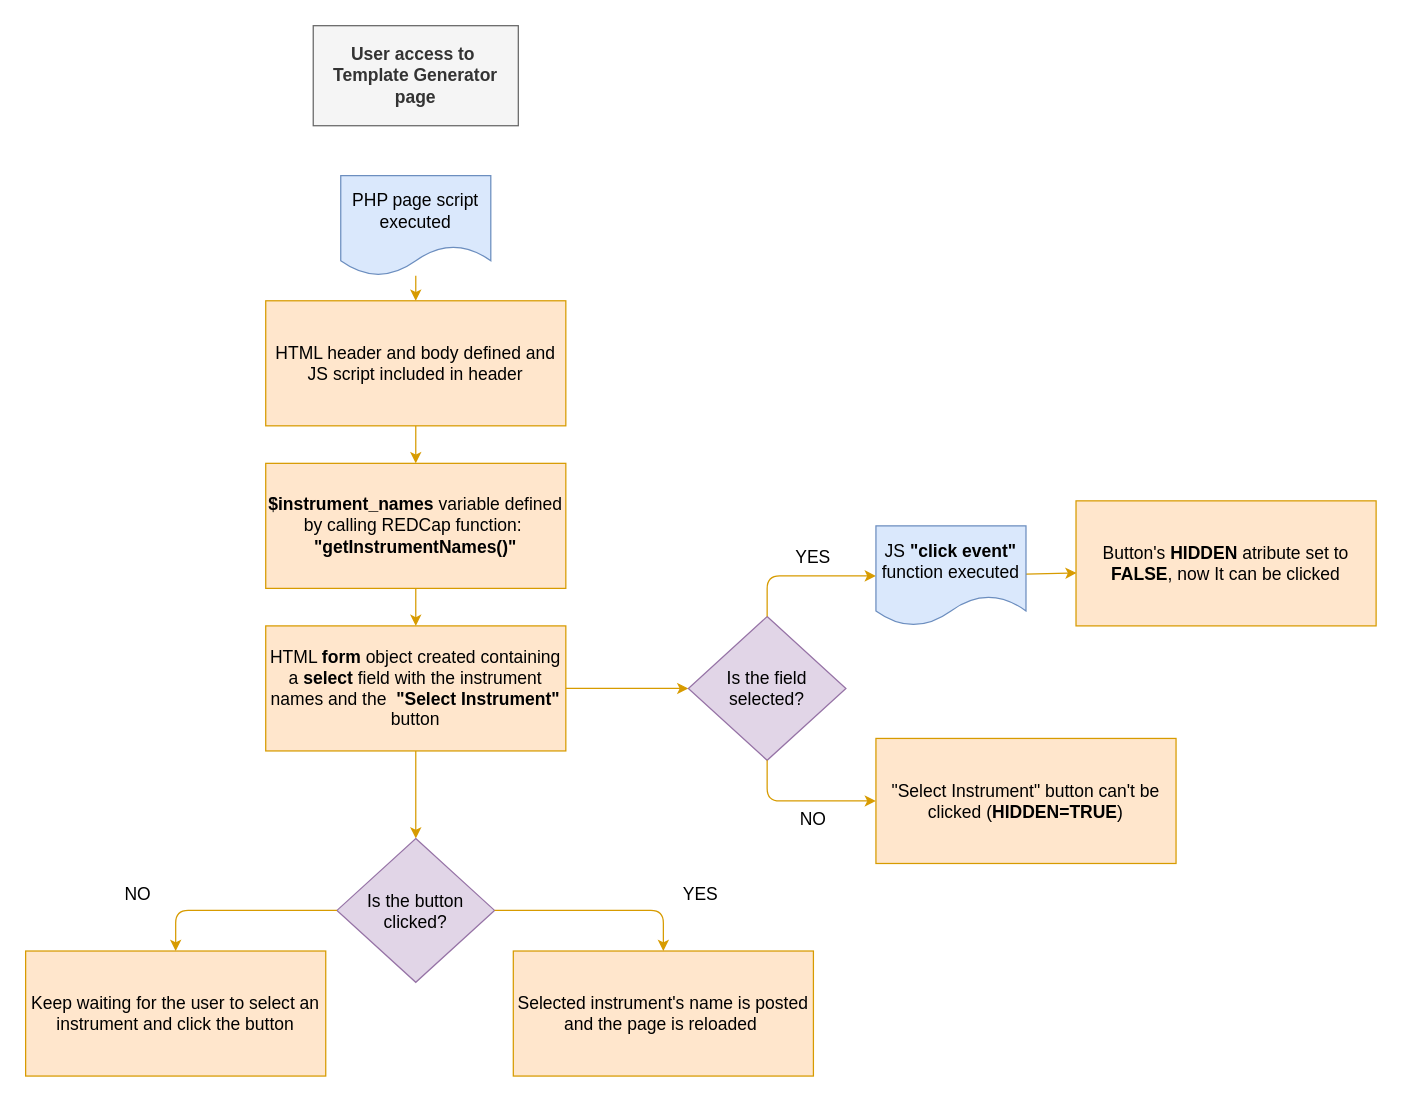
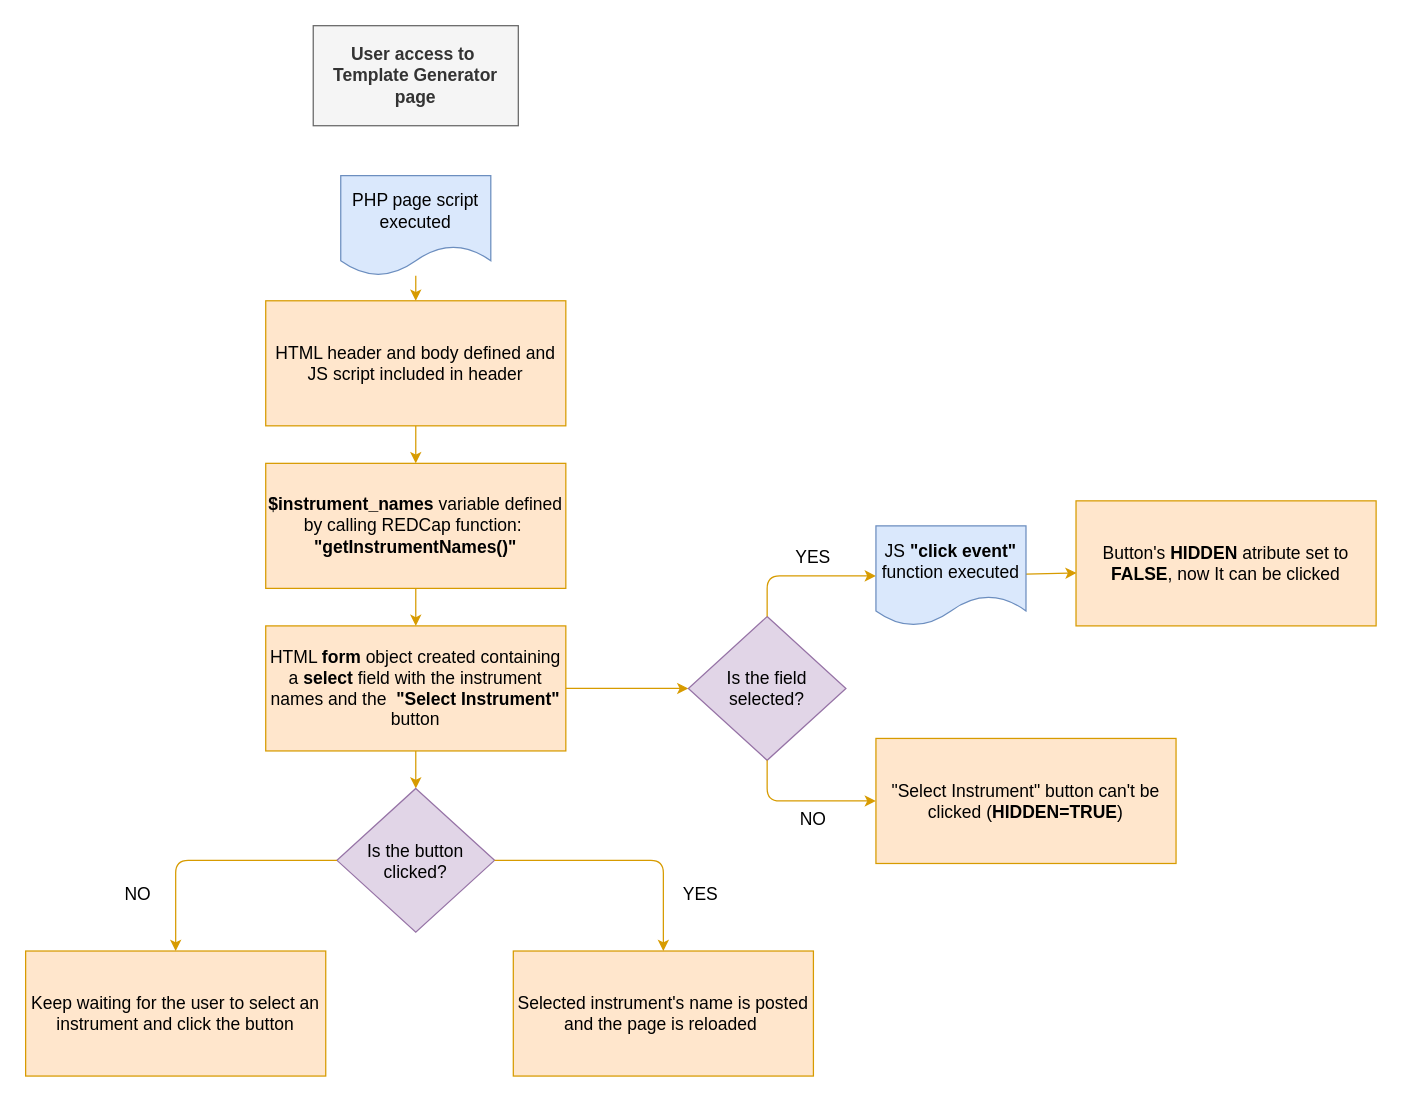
(416, 910) -> (416, 860)
